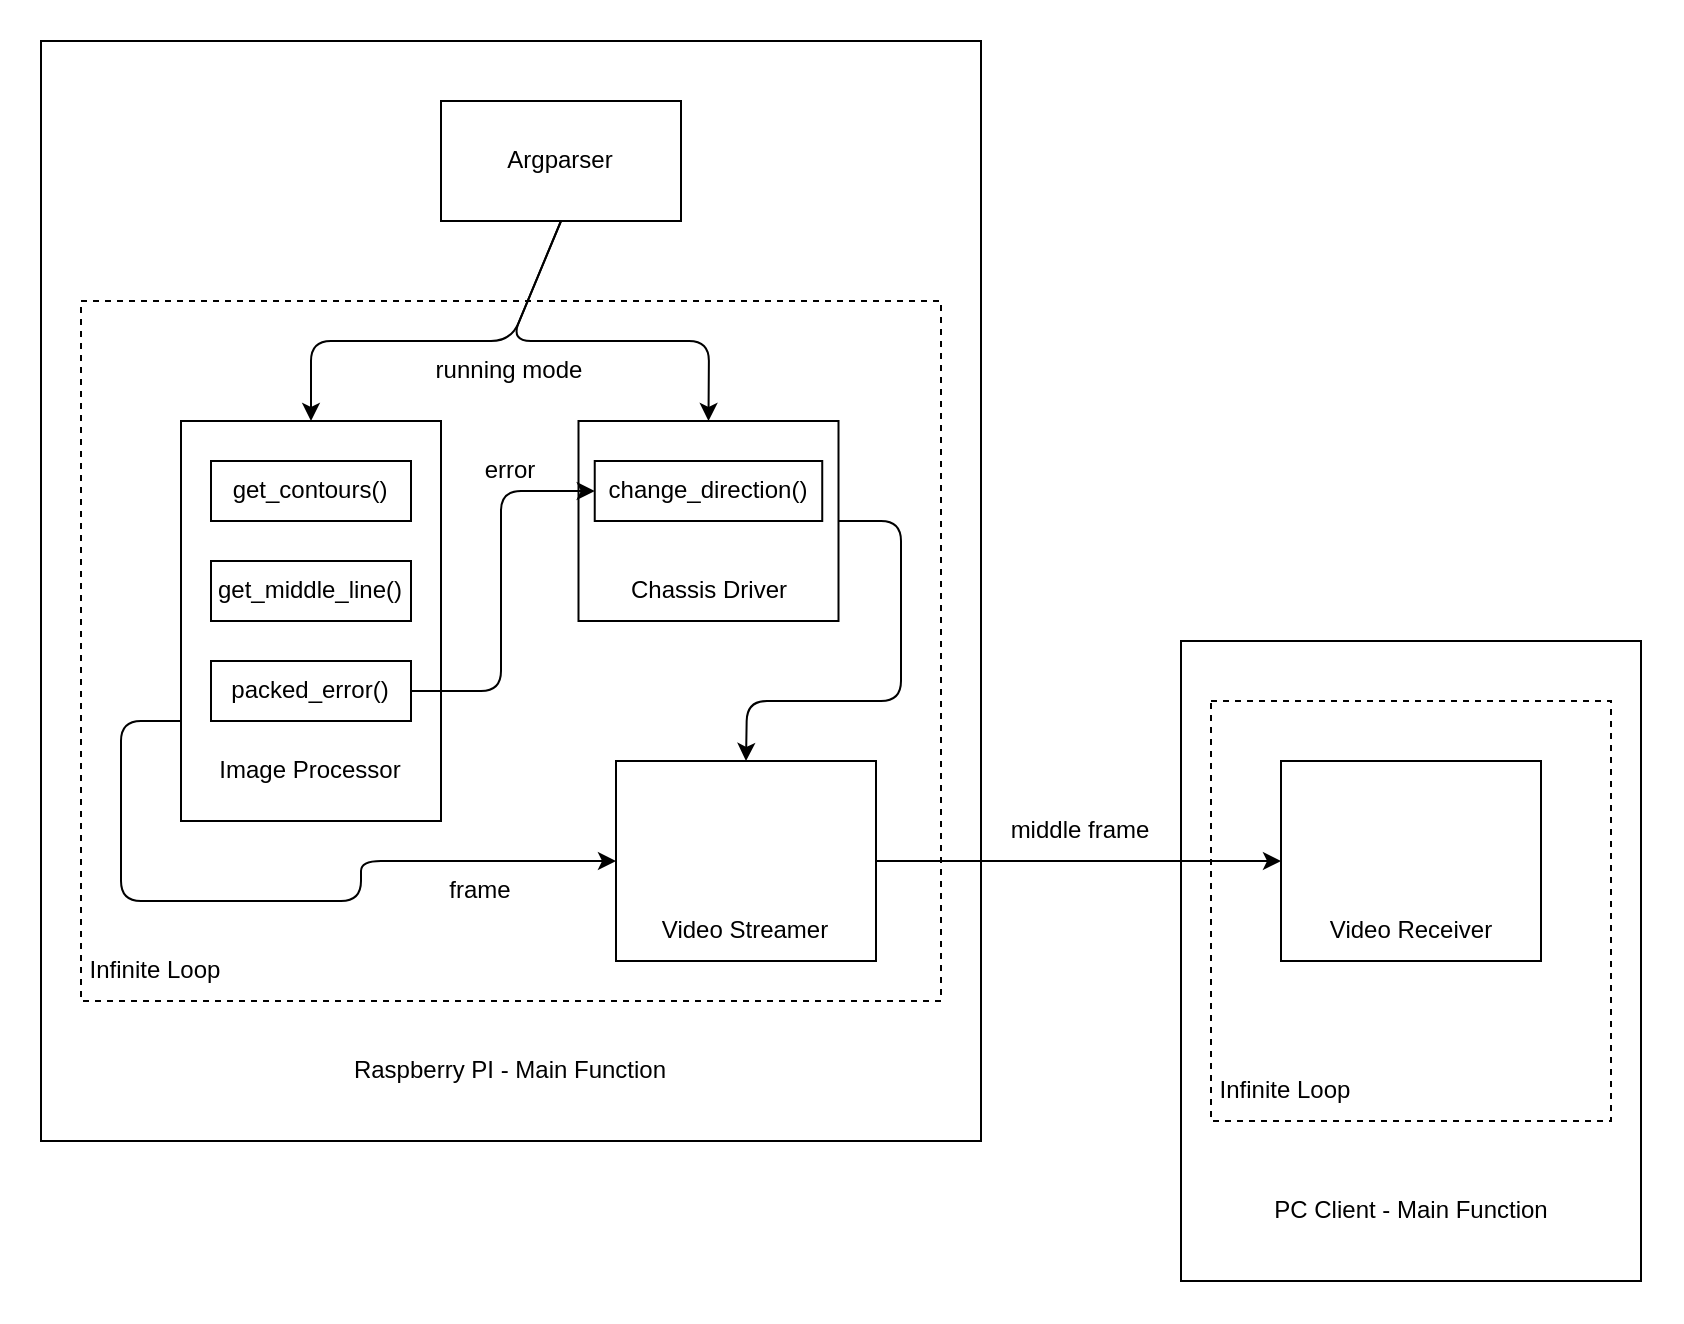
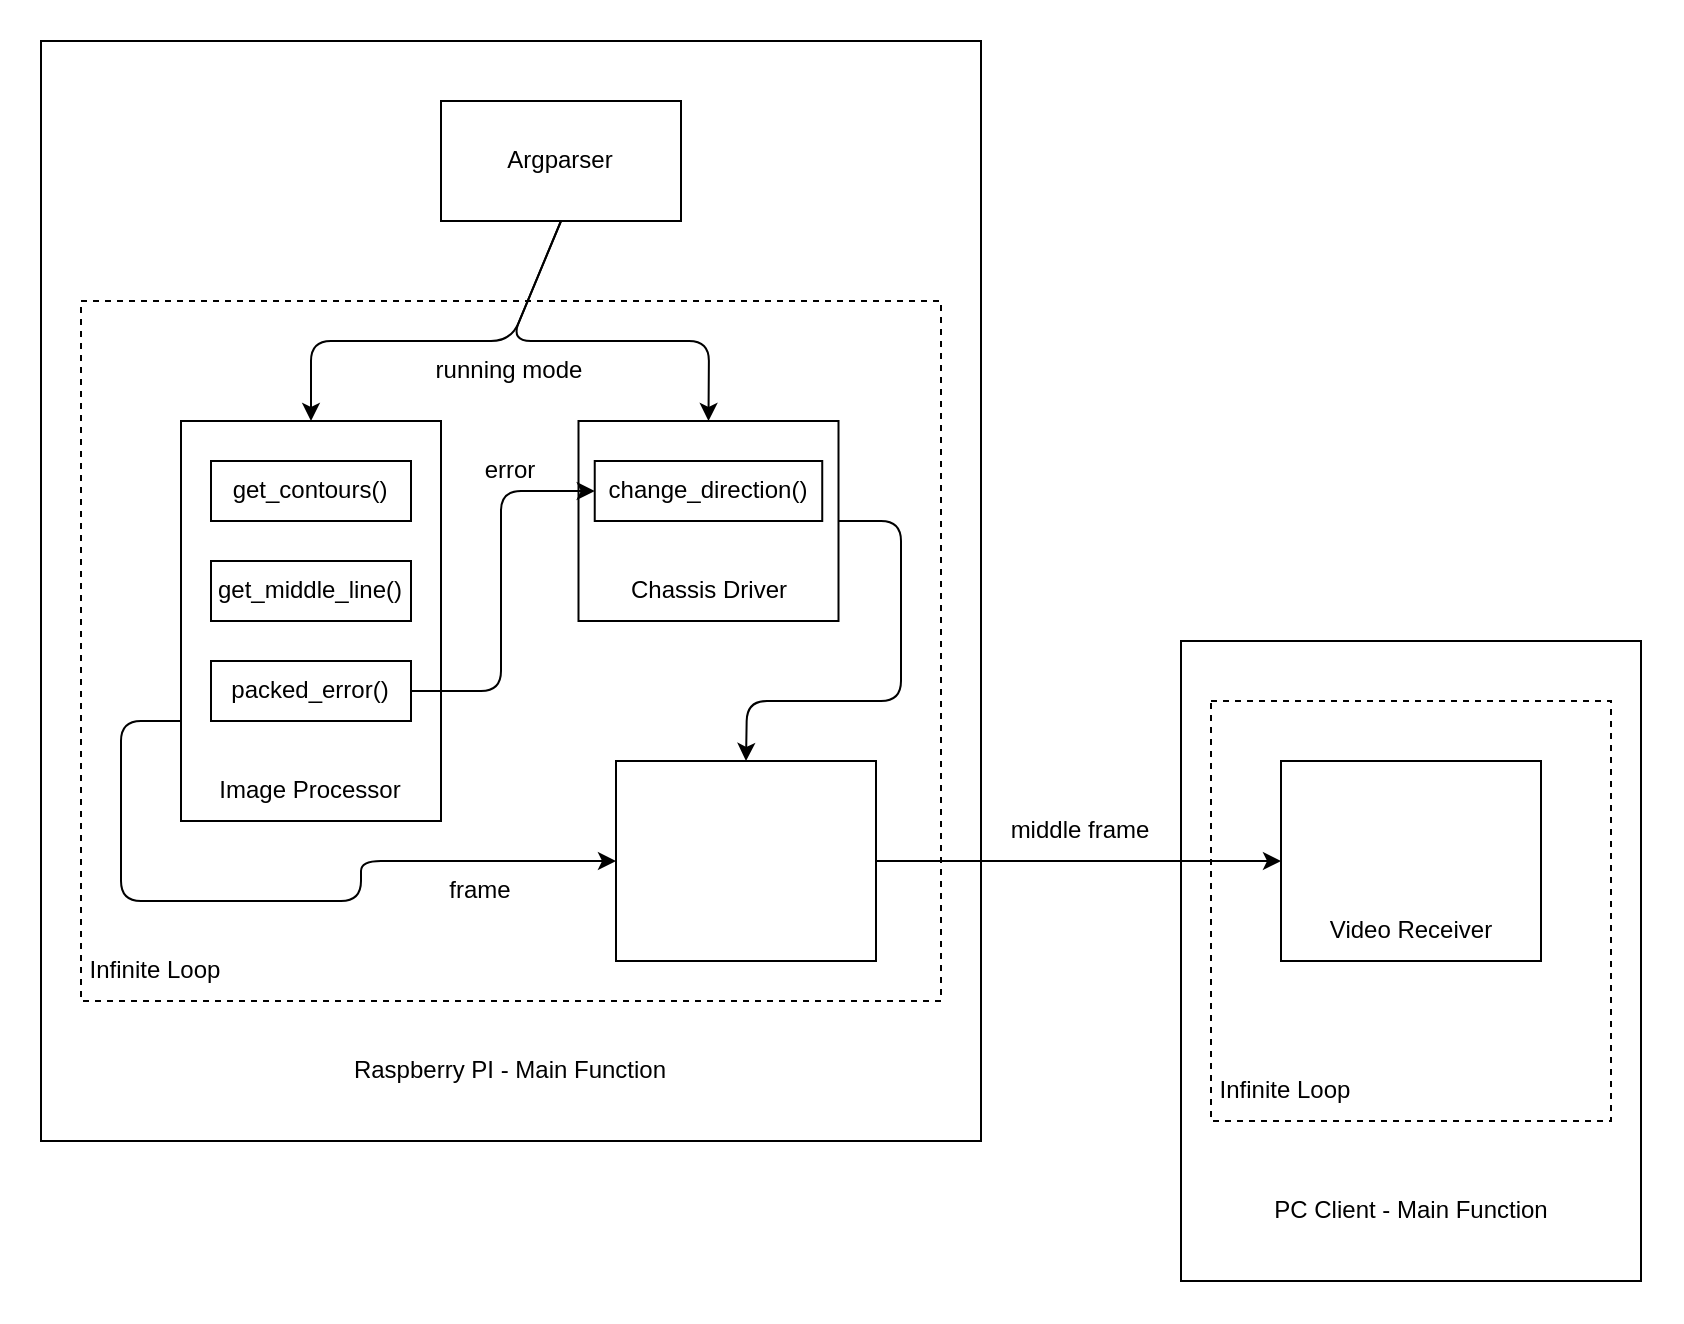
(311, 771) -> (311, 791)
(746, 931) -> none
